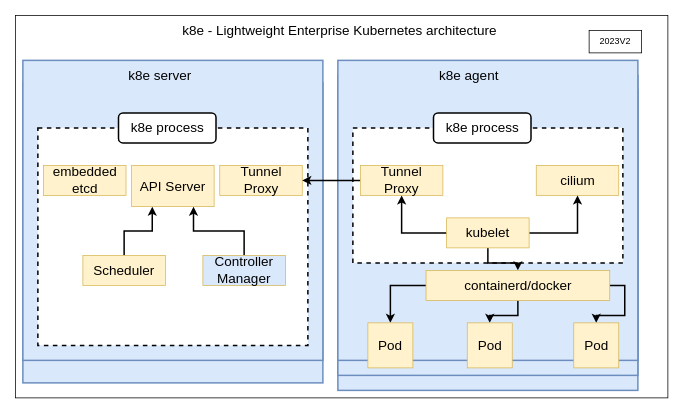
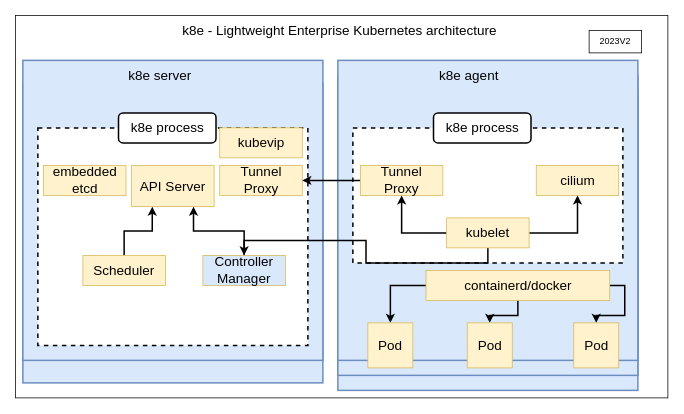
none -> (261, 143)
(502, 263) -> (366, 255)
